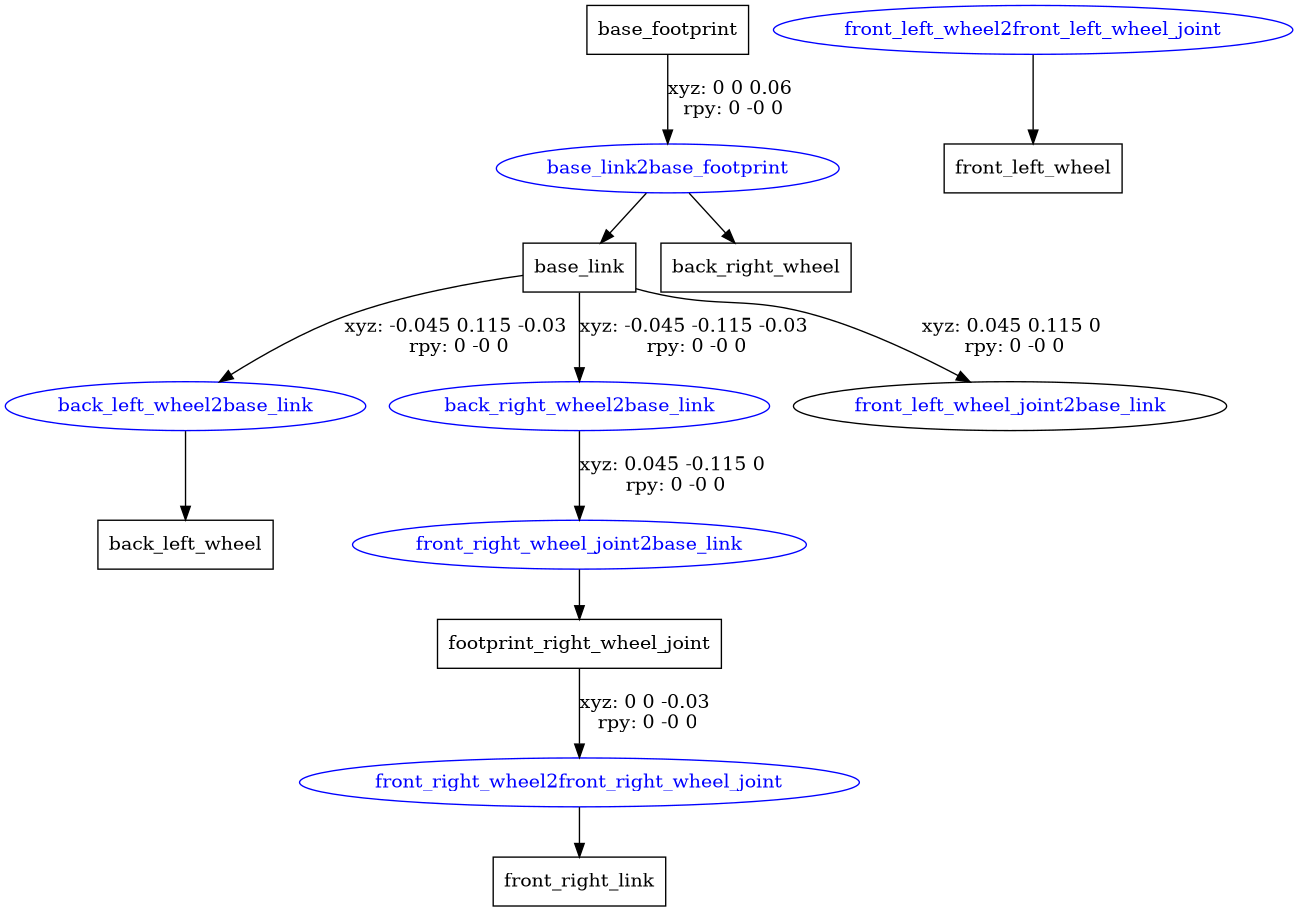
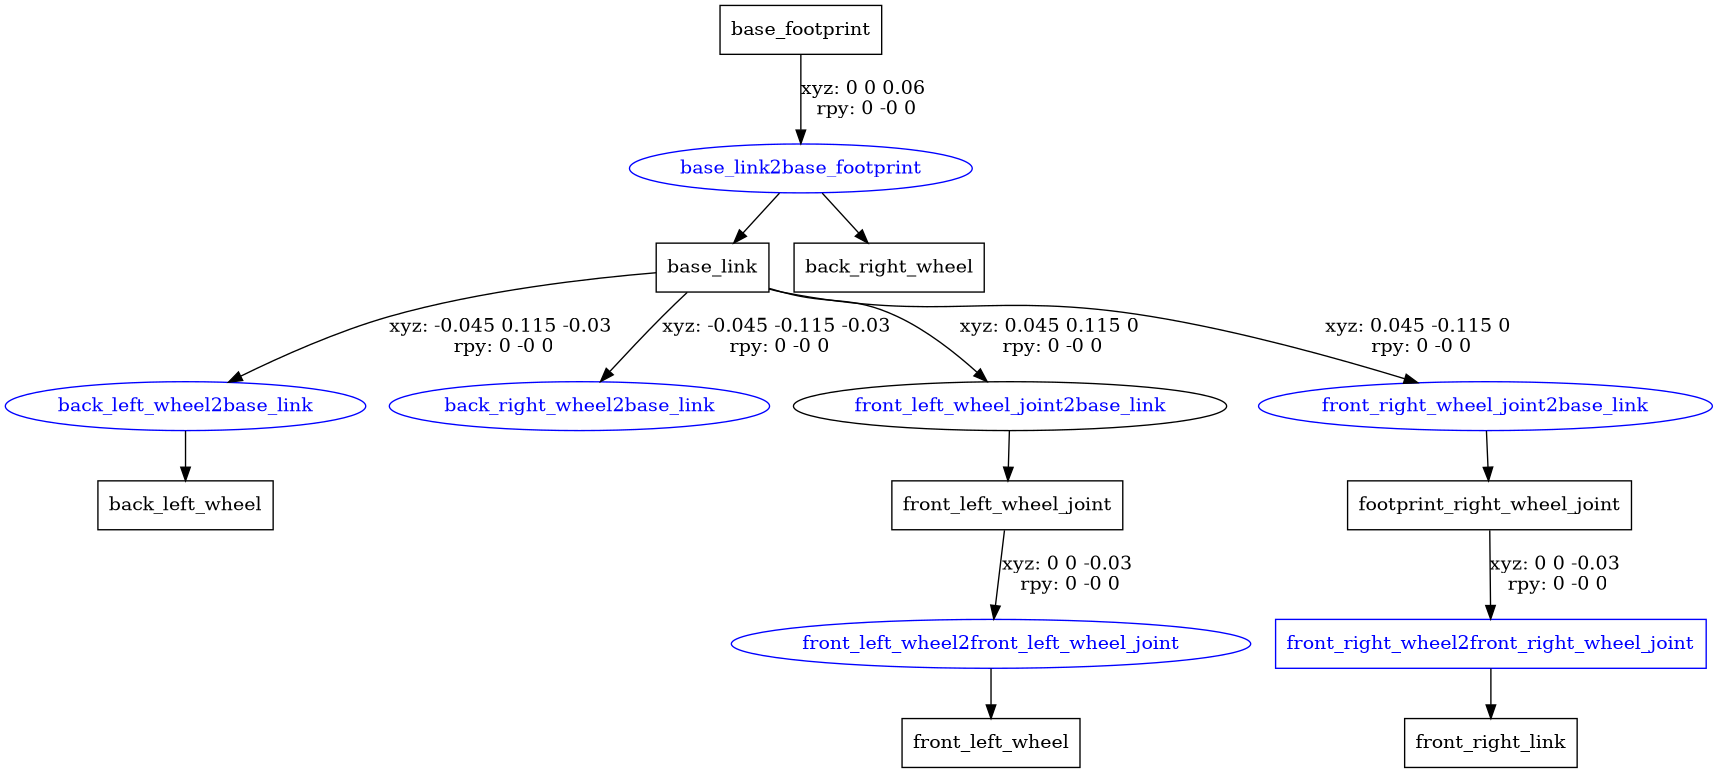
(579, 469) -> (1090, 309)
none -> (1007, 505)
(579, 782) -> (1491, 644)
